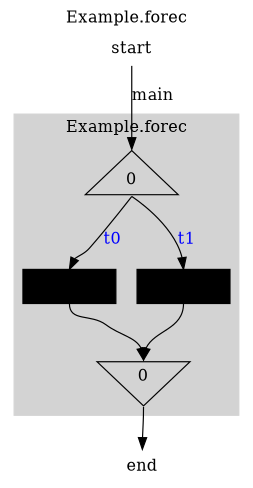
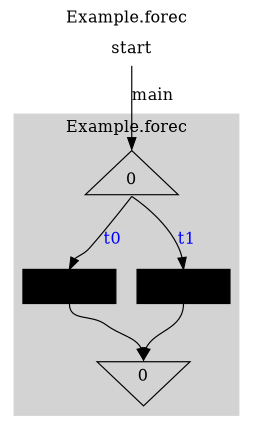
(142, 466) -> none
